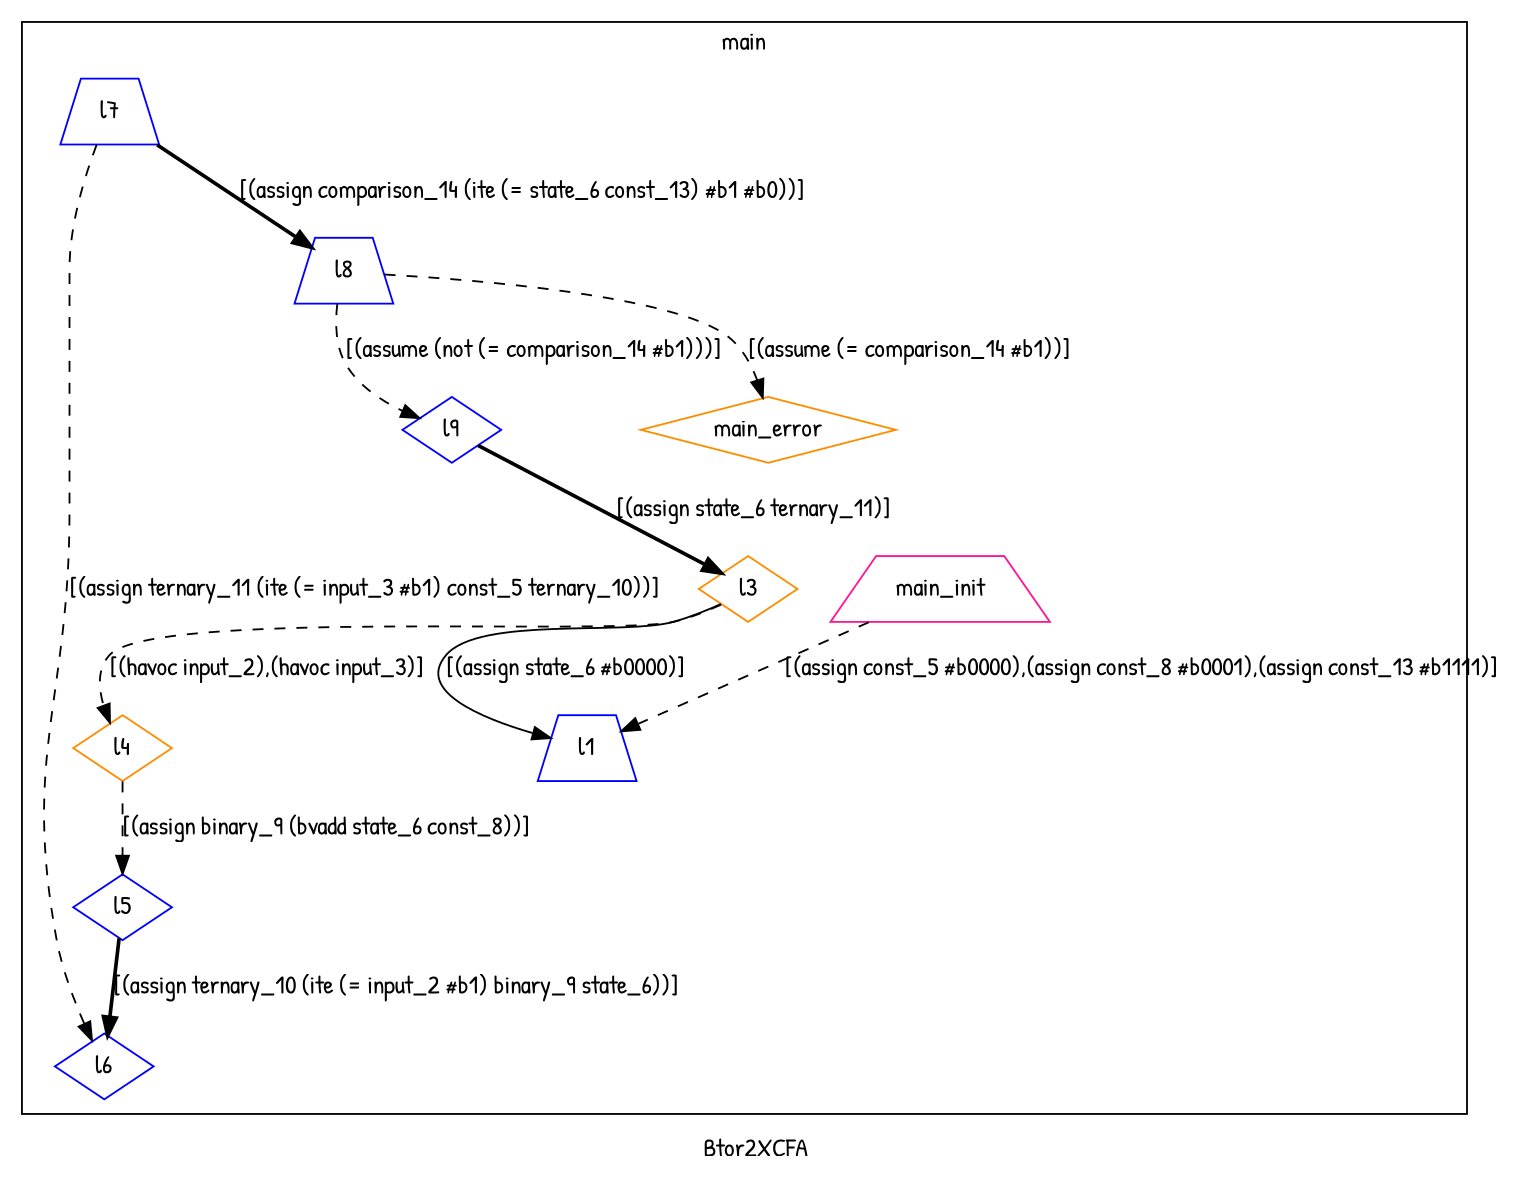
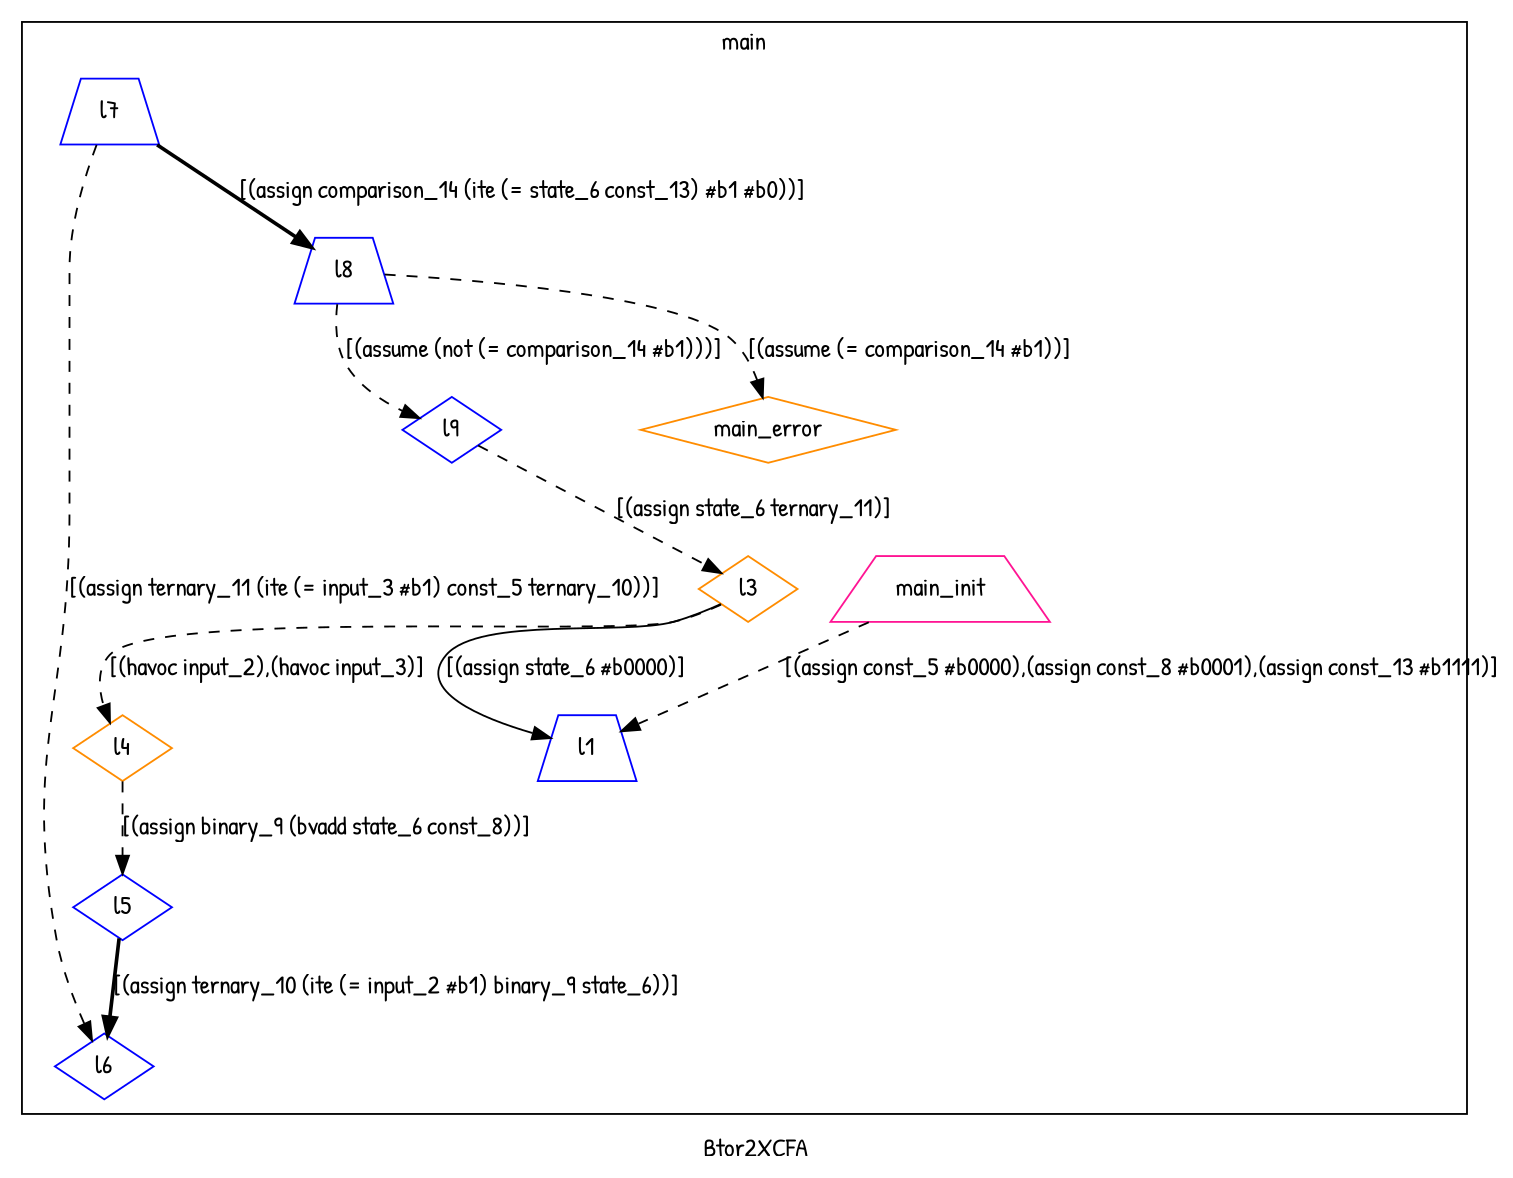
(591, 505) -> (591, 505)
